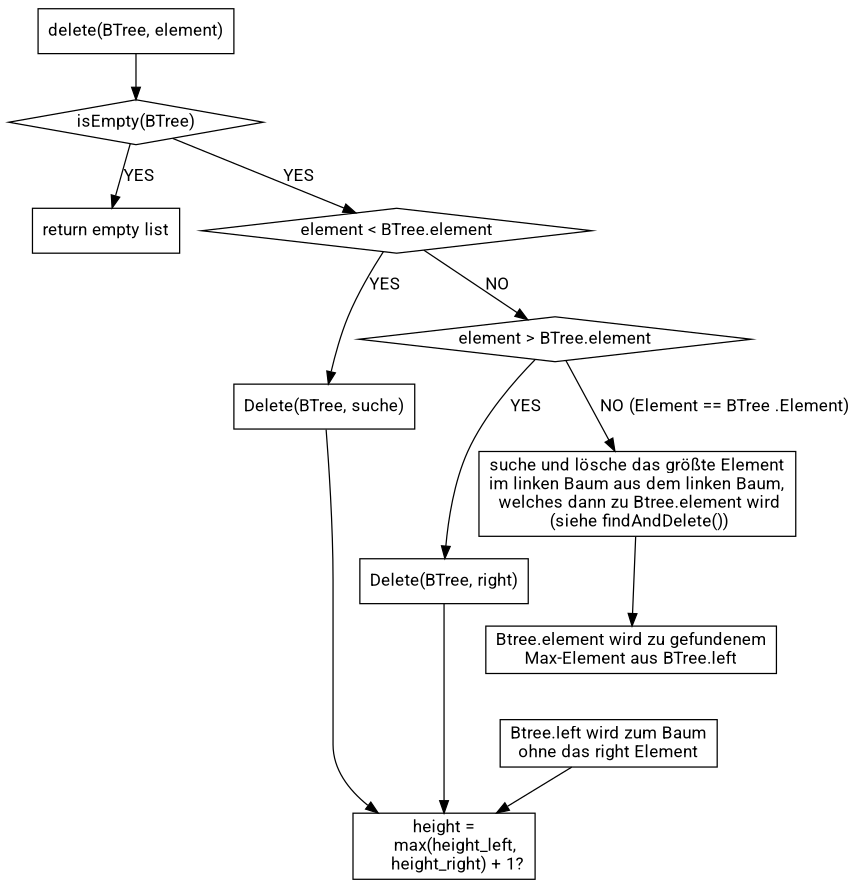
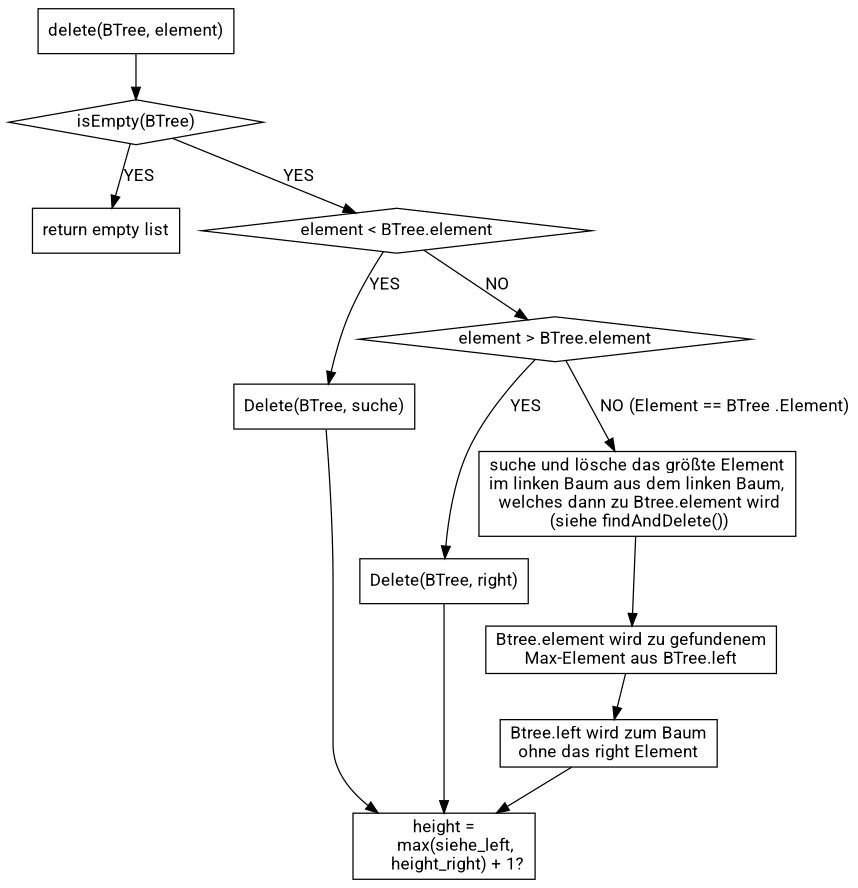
none -> (621, 690)
(444, 846) -> (444, 846)
